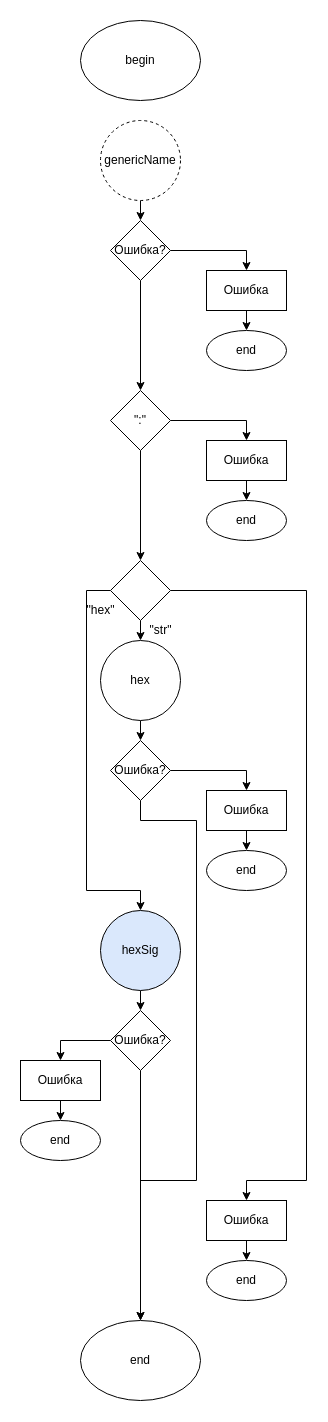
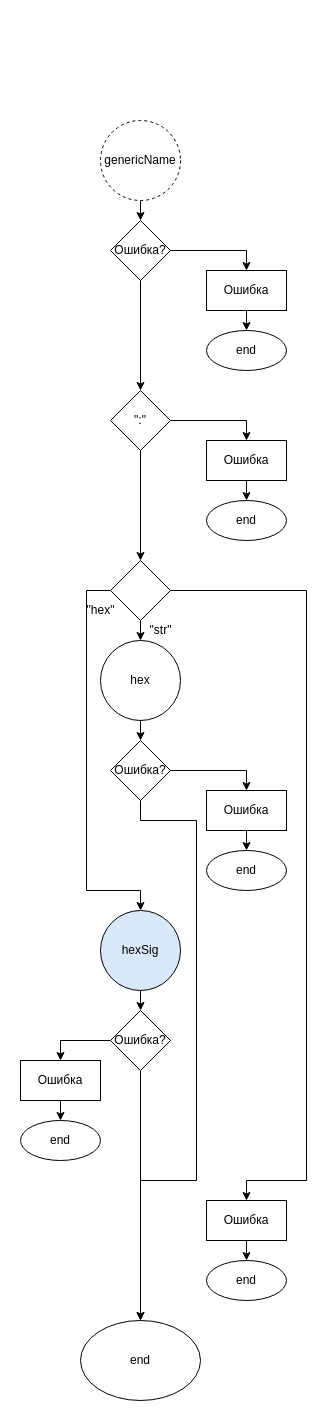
(141, 61) -> none
